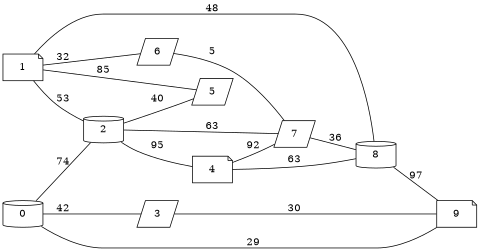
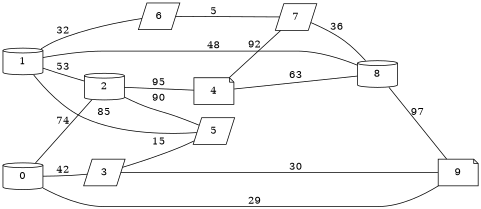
(23, 67) -> (23, 61)
(158, 99) -> (159, 98)
(201, 132) -> none
none -> (159, 155)
